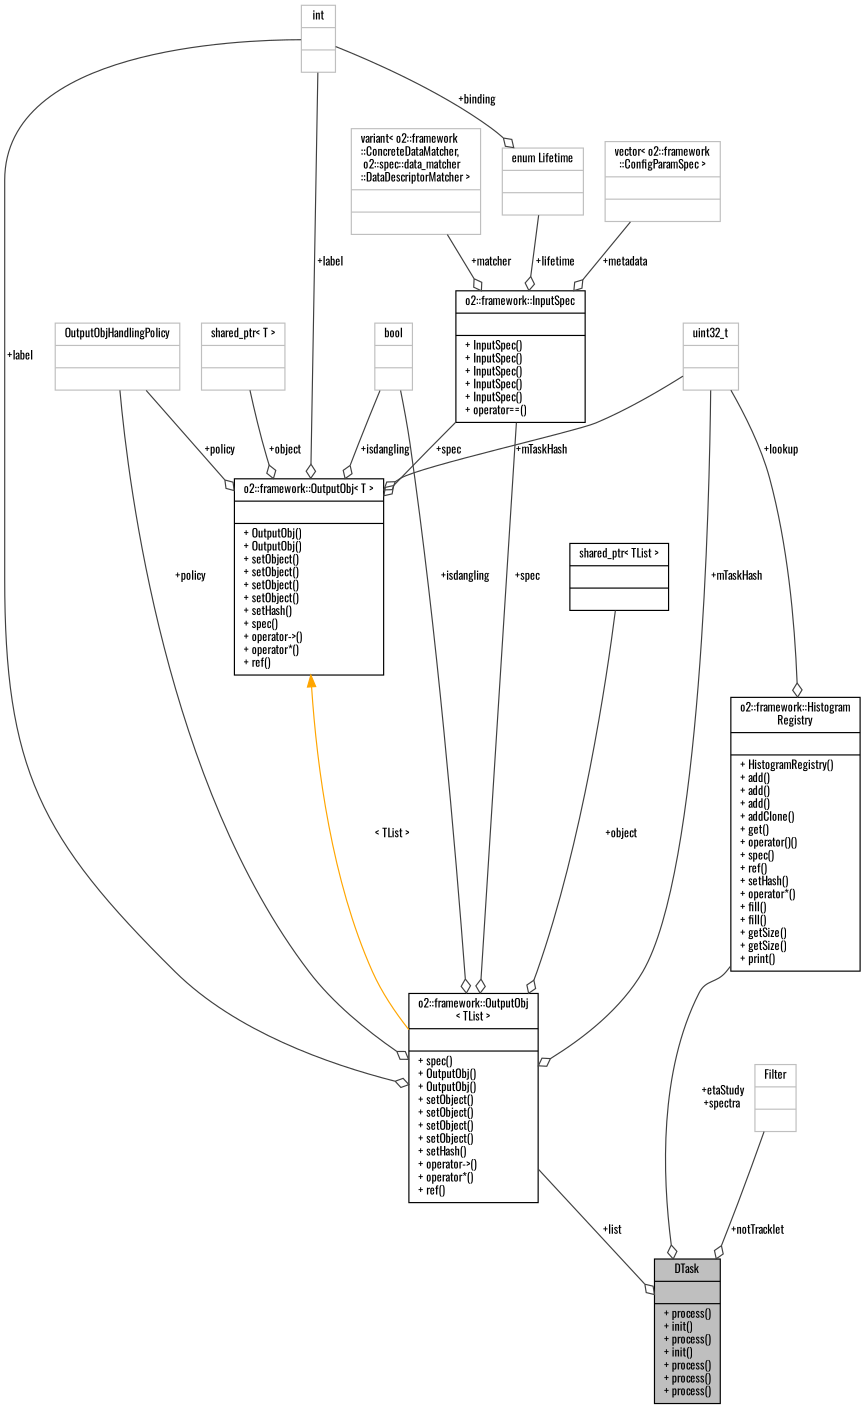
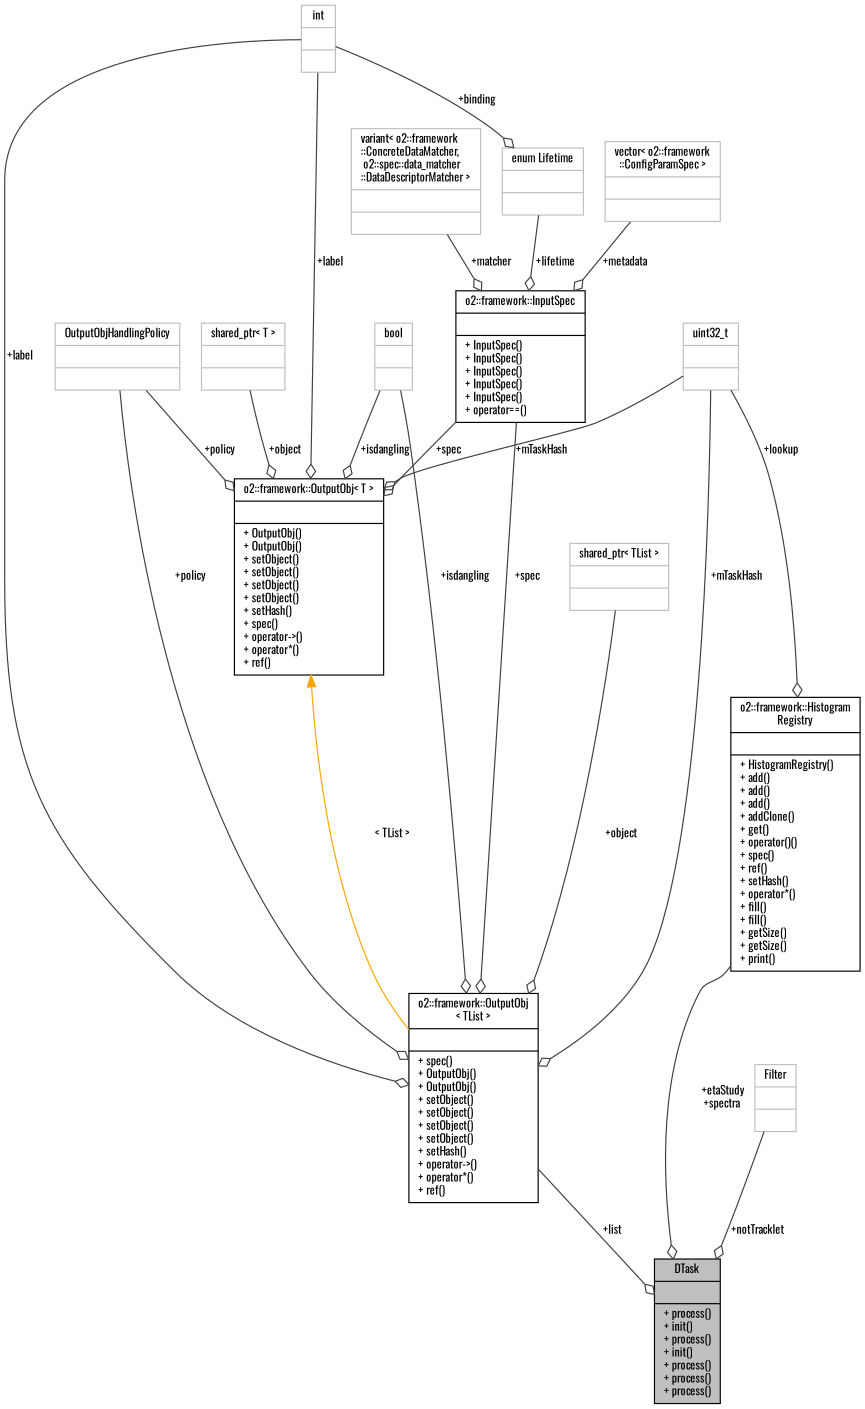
(619, 577) -> (619, 577)
